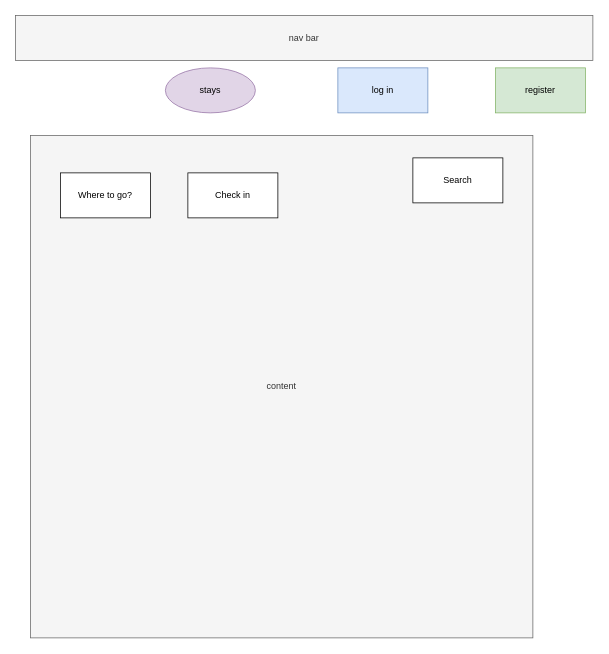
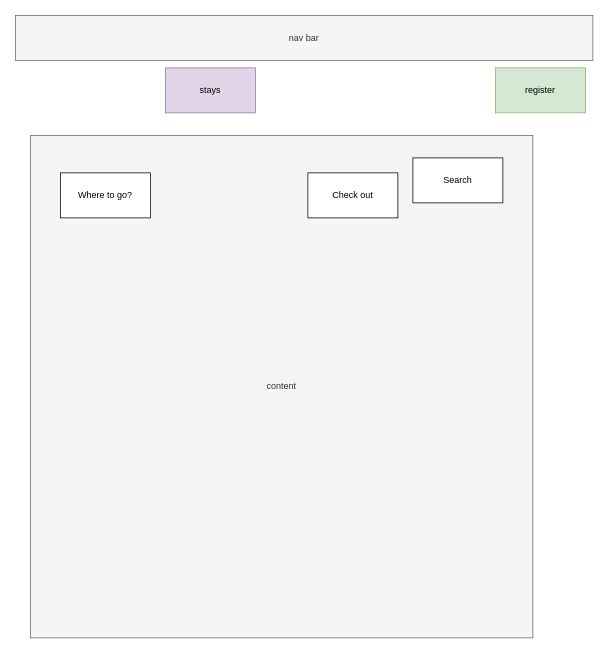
(210, 90) -> (210, 90)
(383, 90) -> none
(233, 195) -> none
none -> (353, 195)
